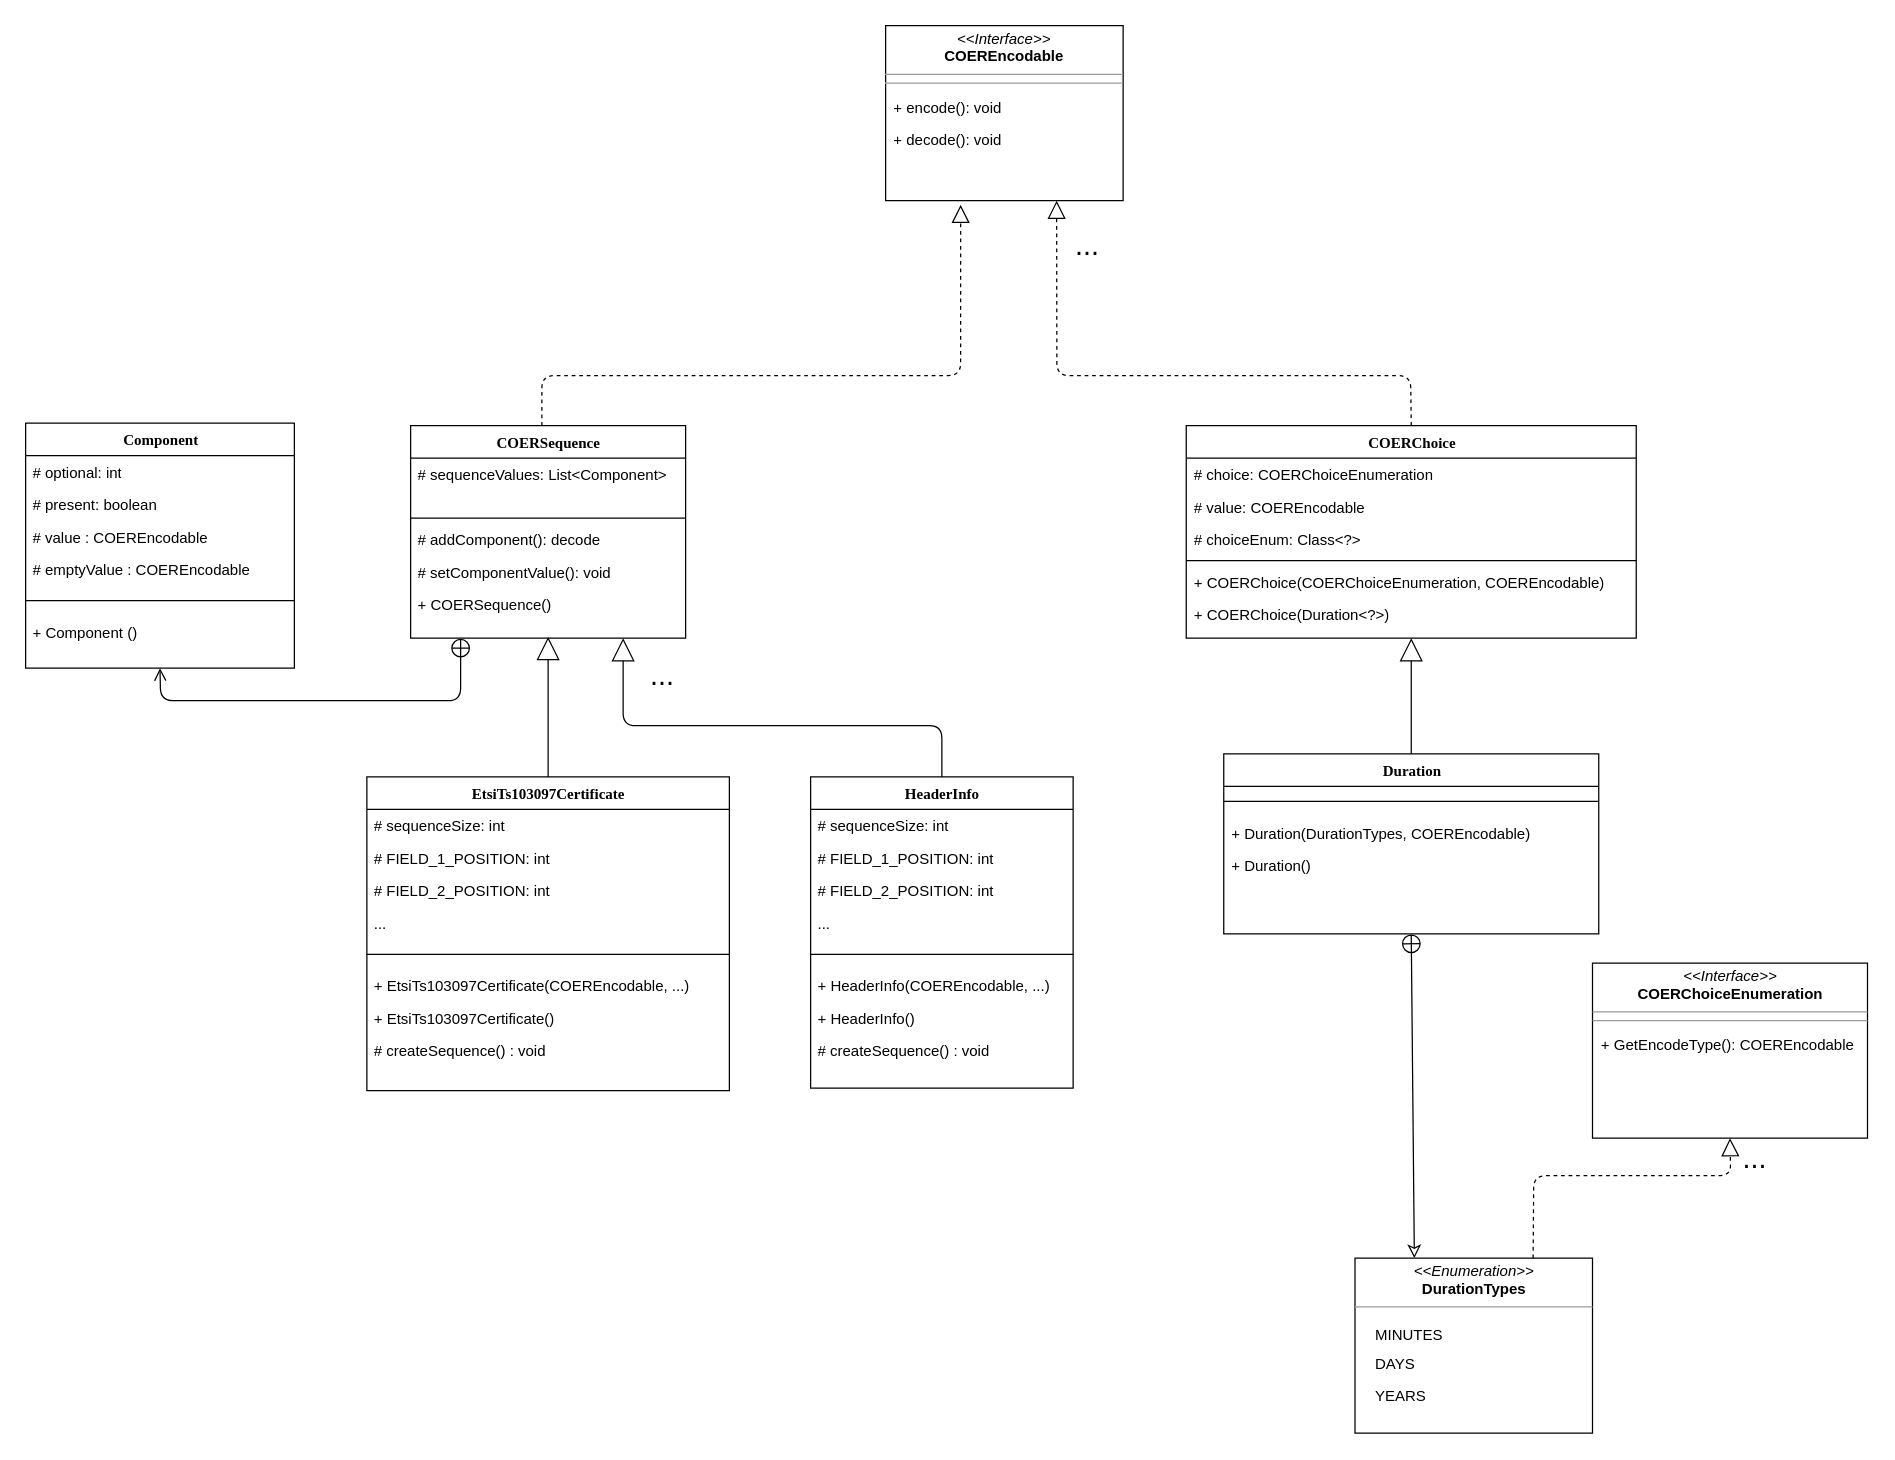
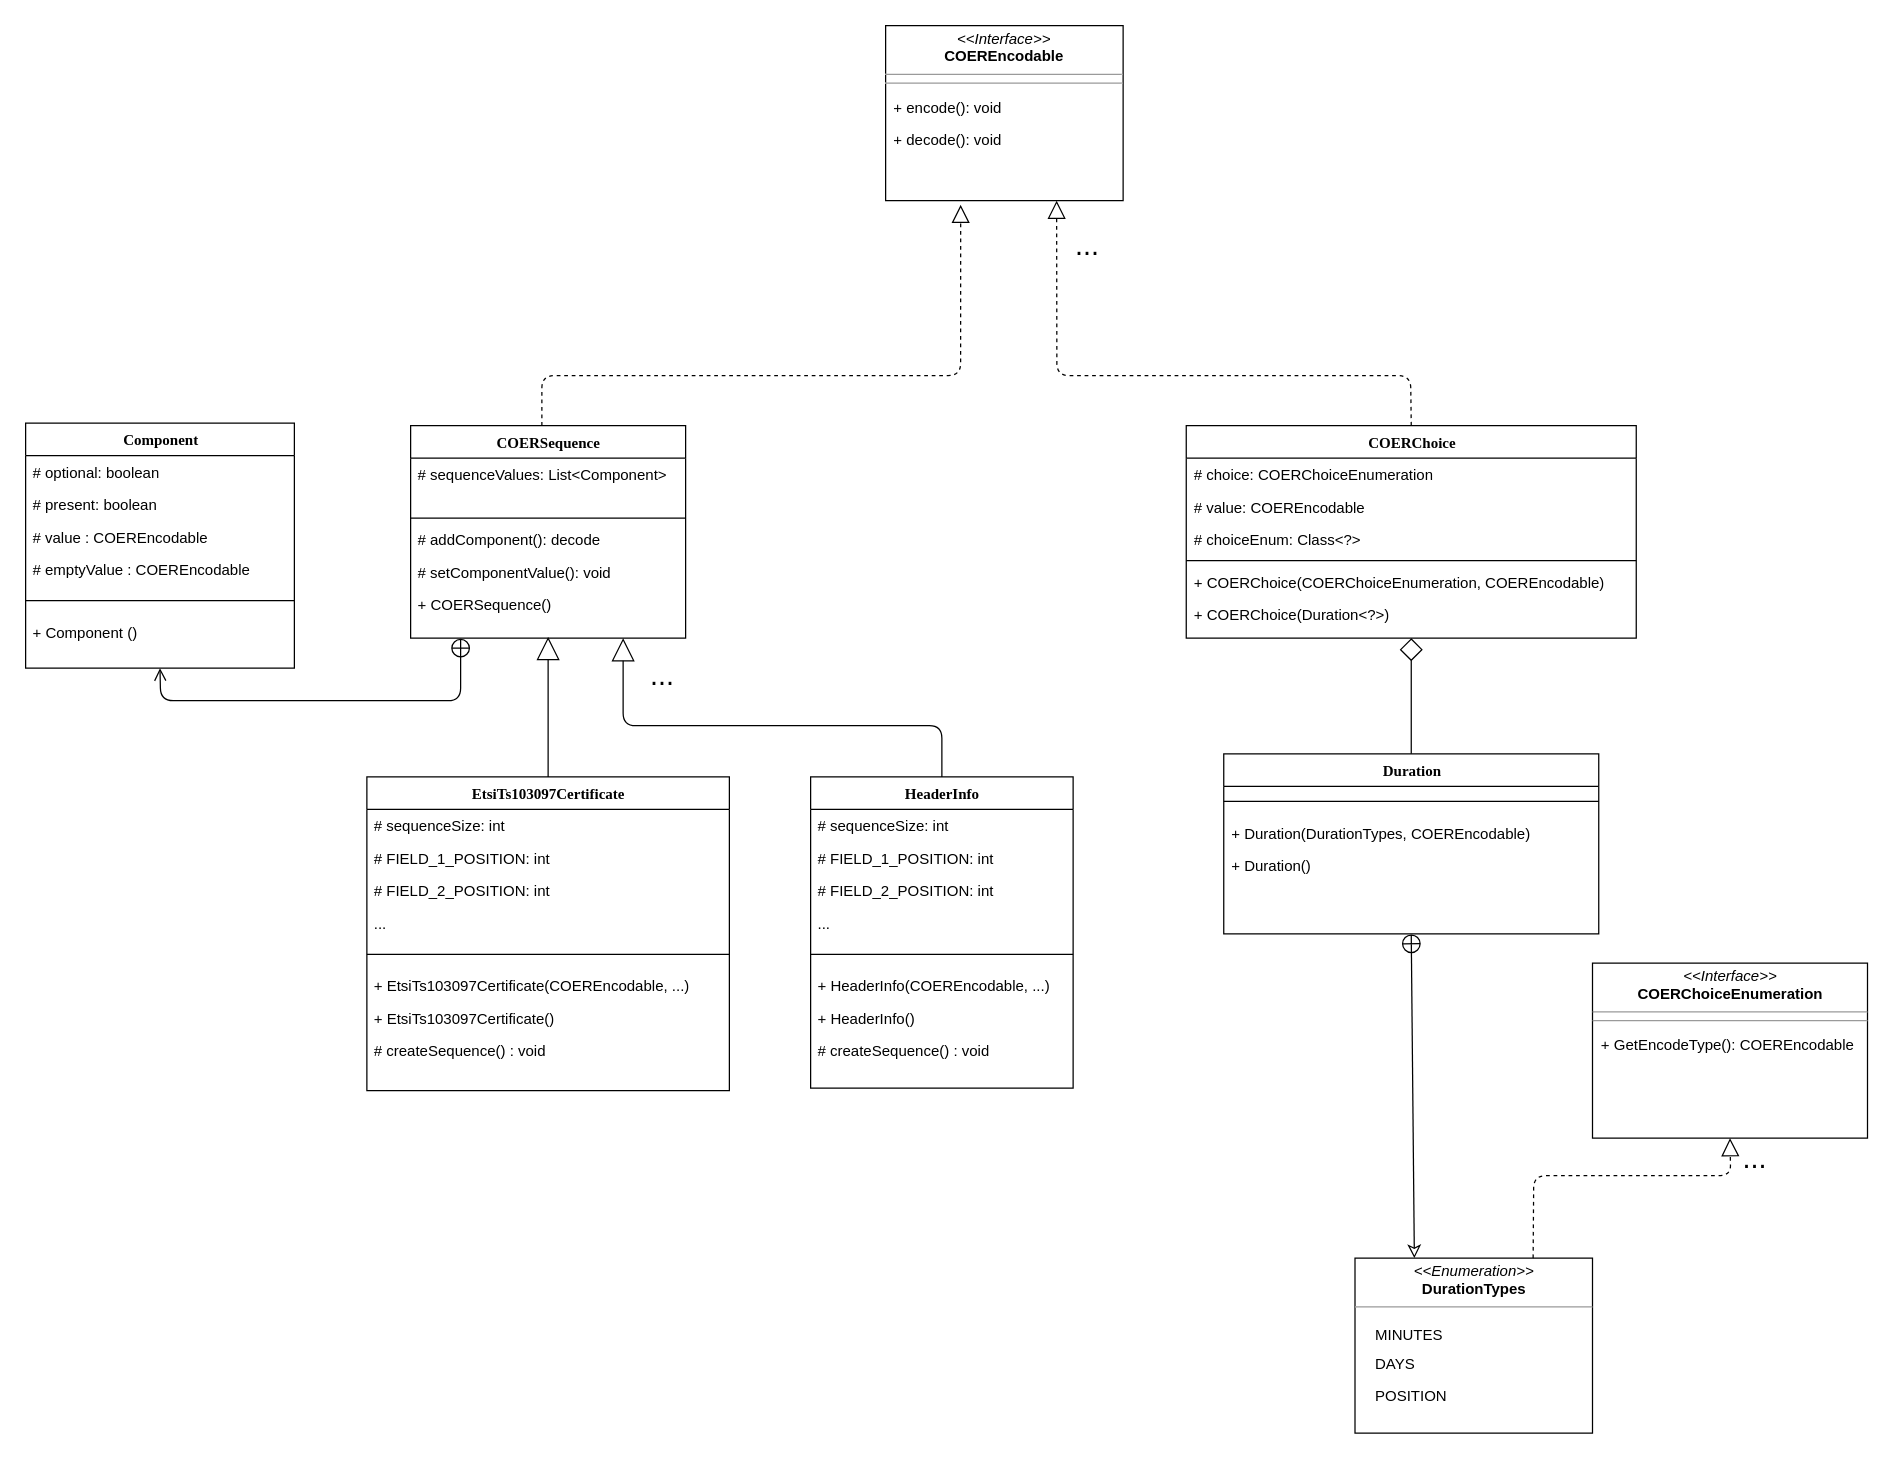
(84, 473) -> (101, 473)
(1411, 662) -> (1411, 662)
(1397, 1397) -> (1409, 1397)
